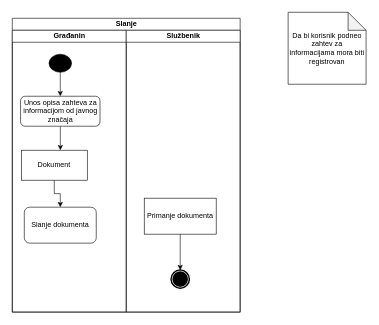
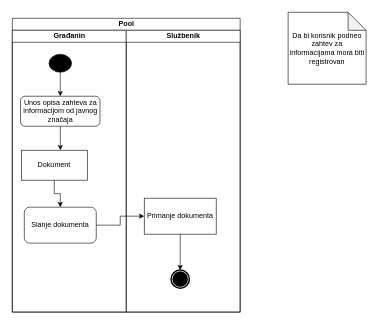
(127, 24) -> (127, 24)
none -> (120, 216)
